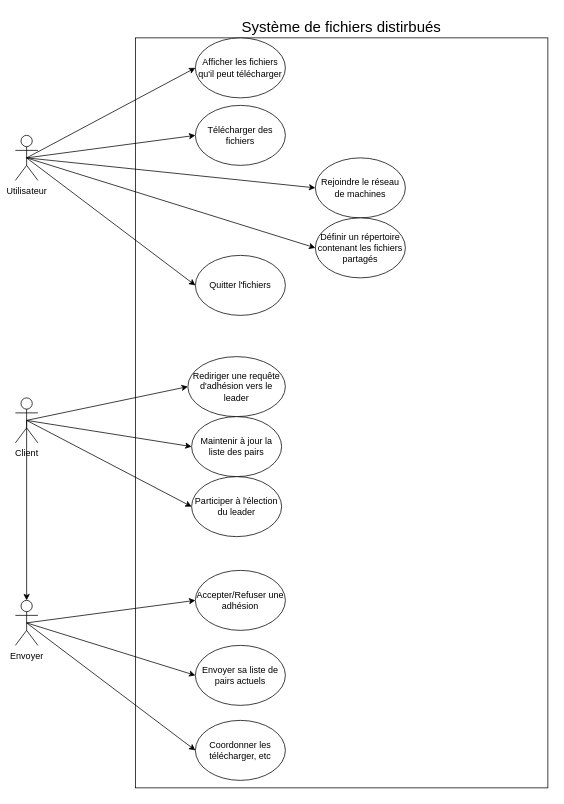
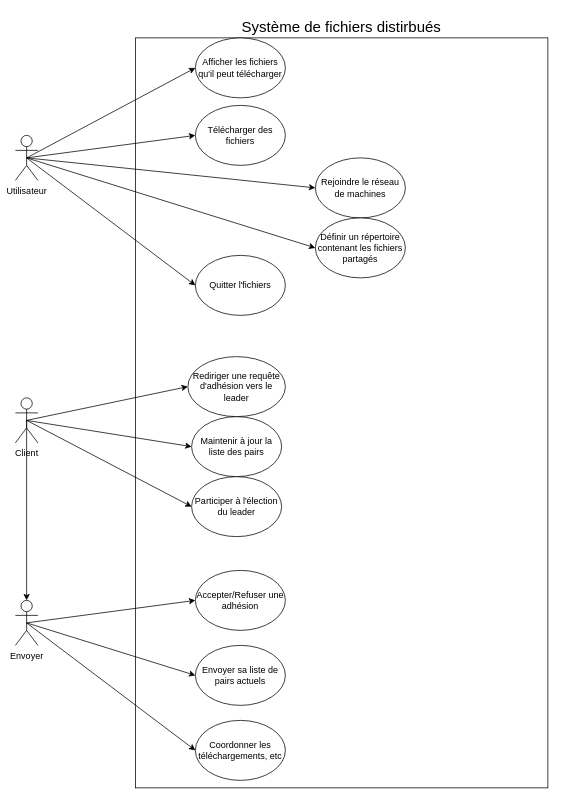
(240, 750) -> (240, 750)
